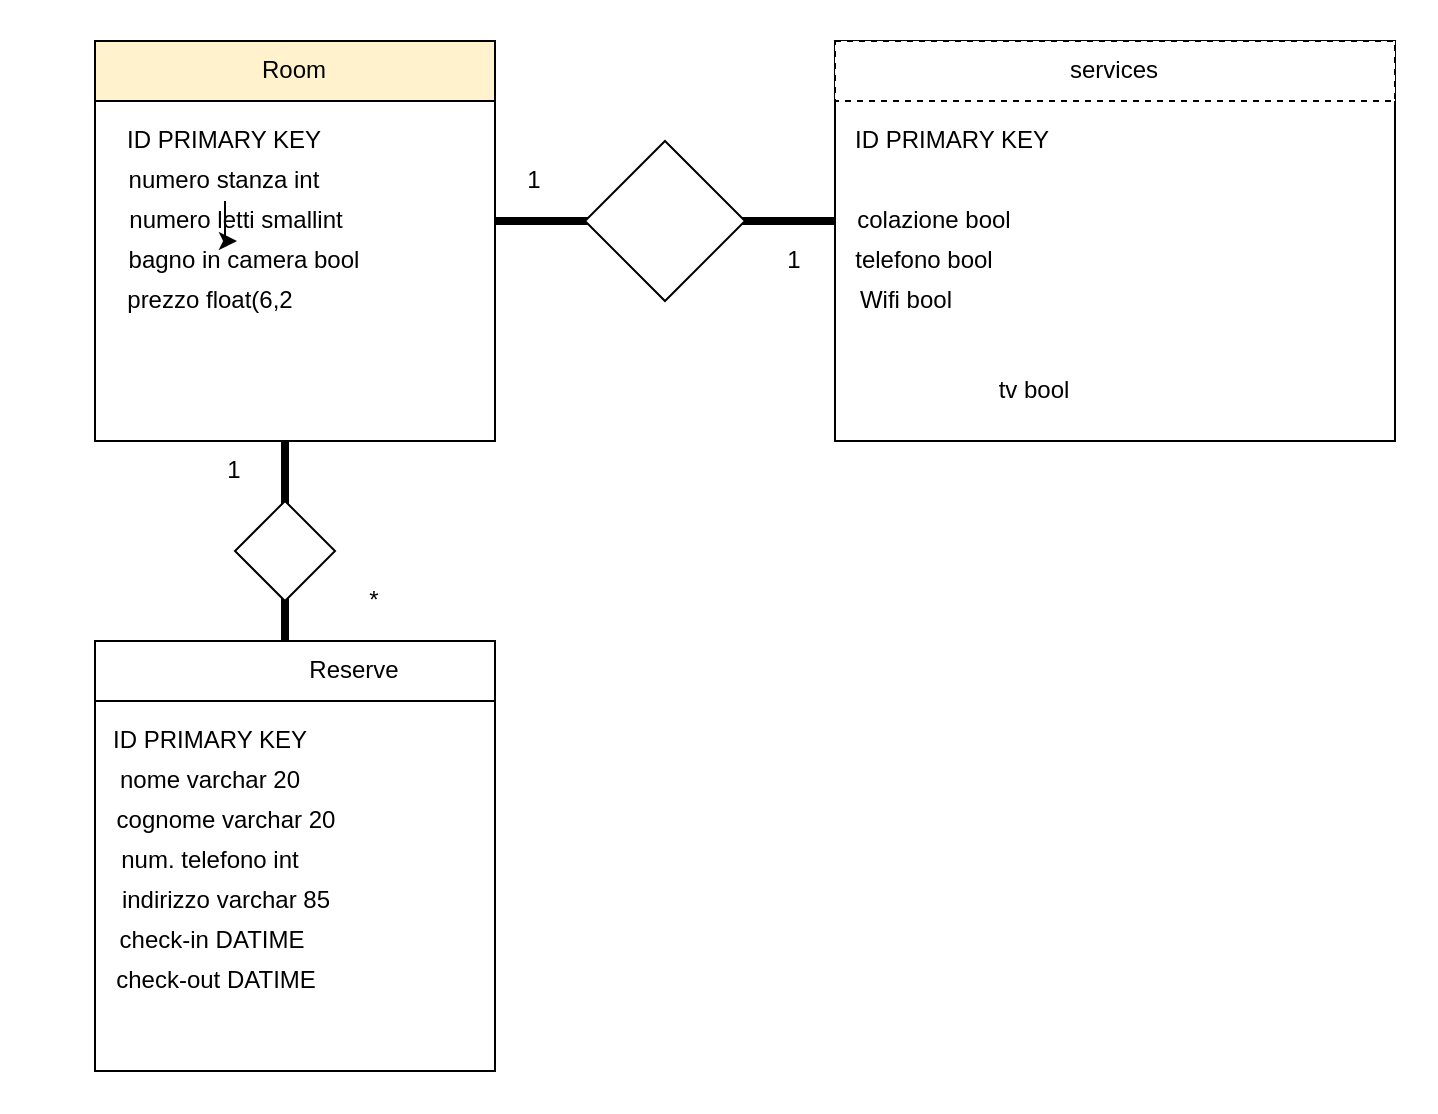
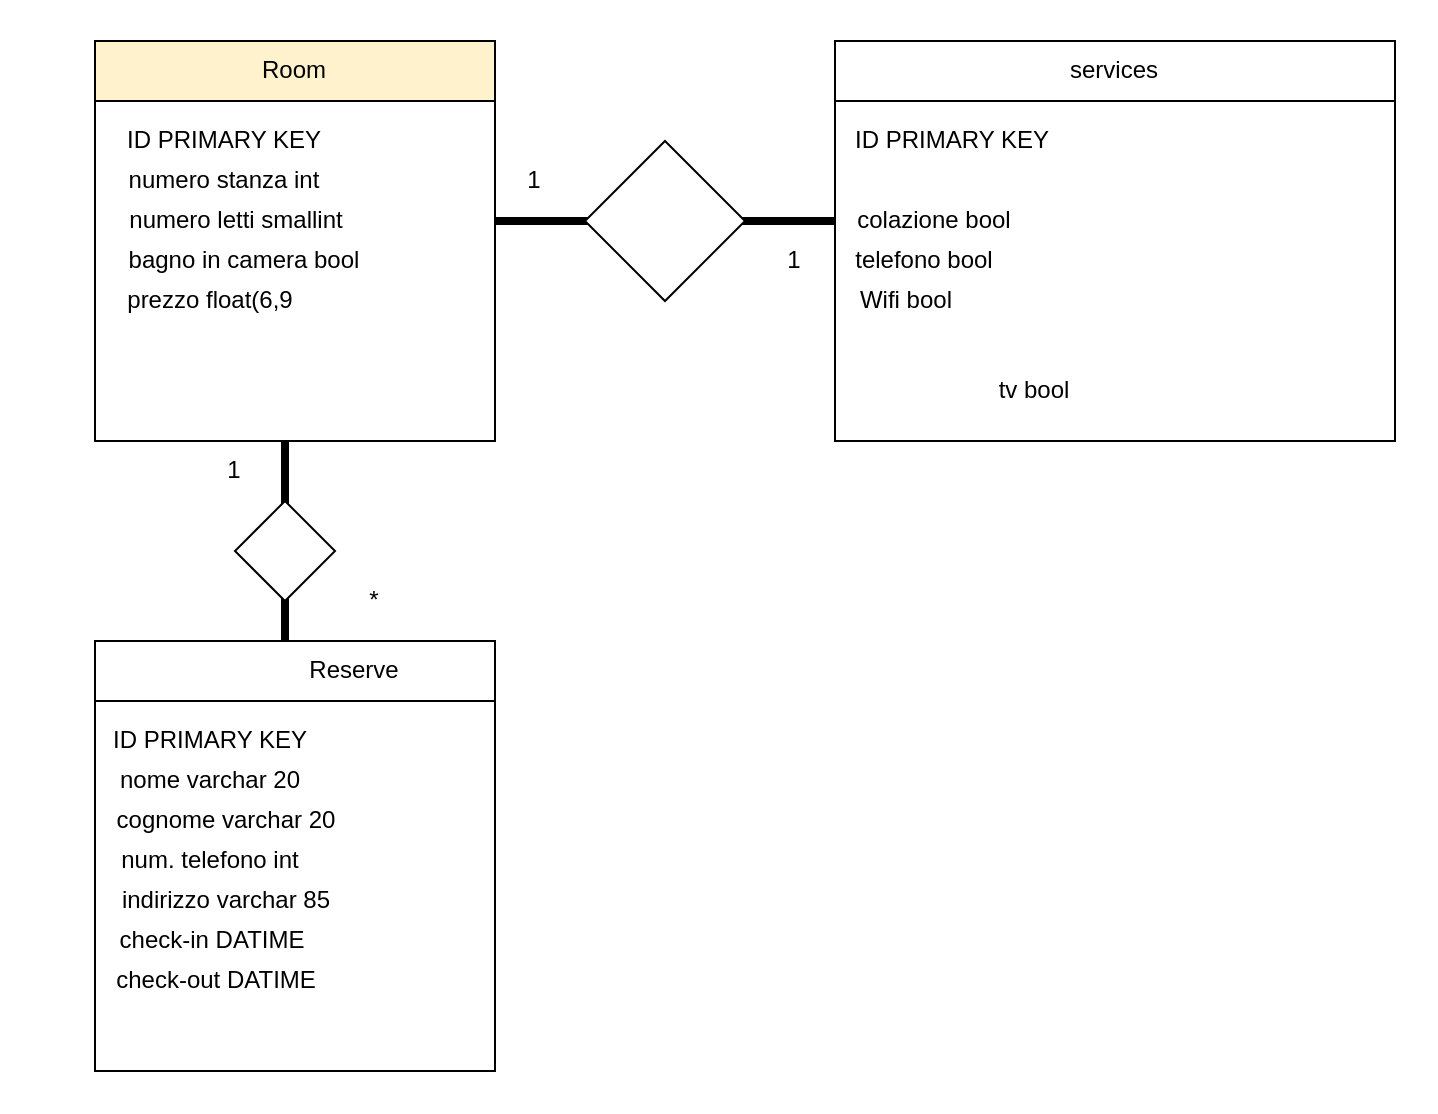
(1115, 71) -> (1115, 71)
(225, 219) -> none
(211, 301) -> (211, 301)
